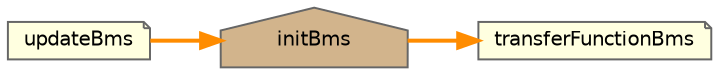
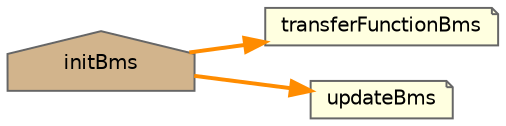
(176, 41) -> (243, 82)
